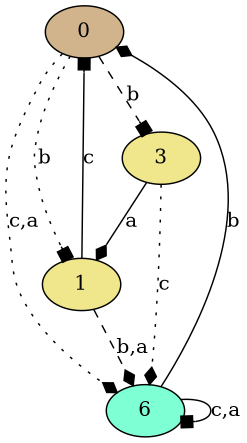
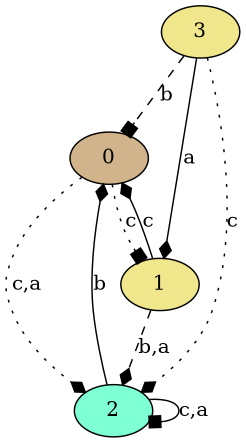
(119, 89) -> (159, 89)
(45, 158) -> (131, 221)
(83, 166) -> (142, 228)
(145, 411) -> (114, 411)
